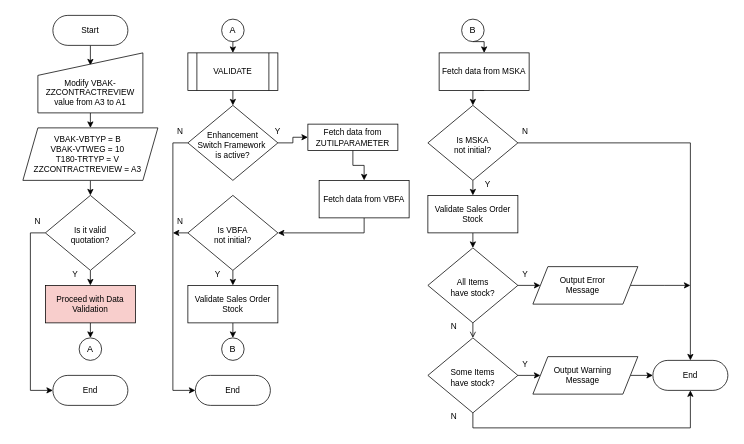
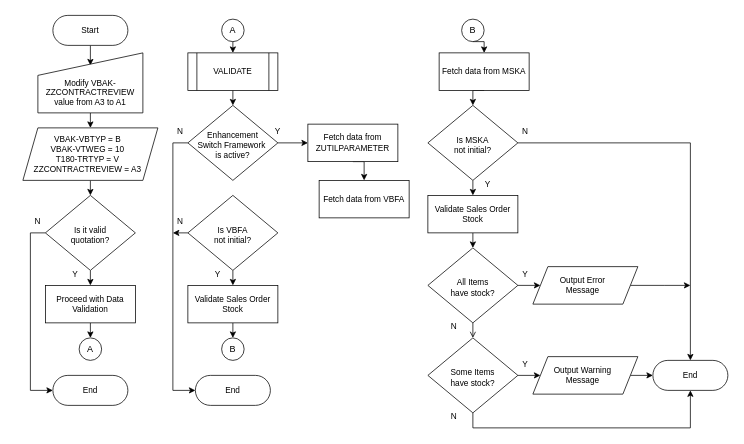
(353, 137) -> (353, 143)
(364, 233) -> none
(90, 304) -> (90, 304)
